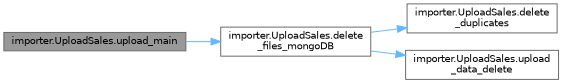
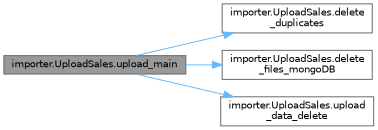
(384, 31) -> (180, 45)
(383, 53) -> (180, 84)
